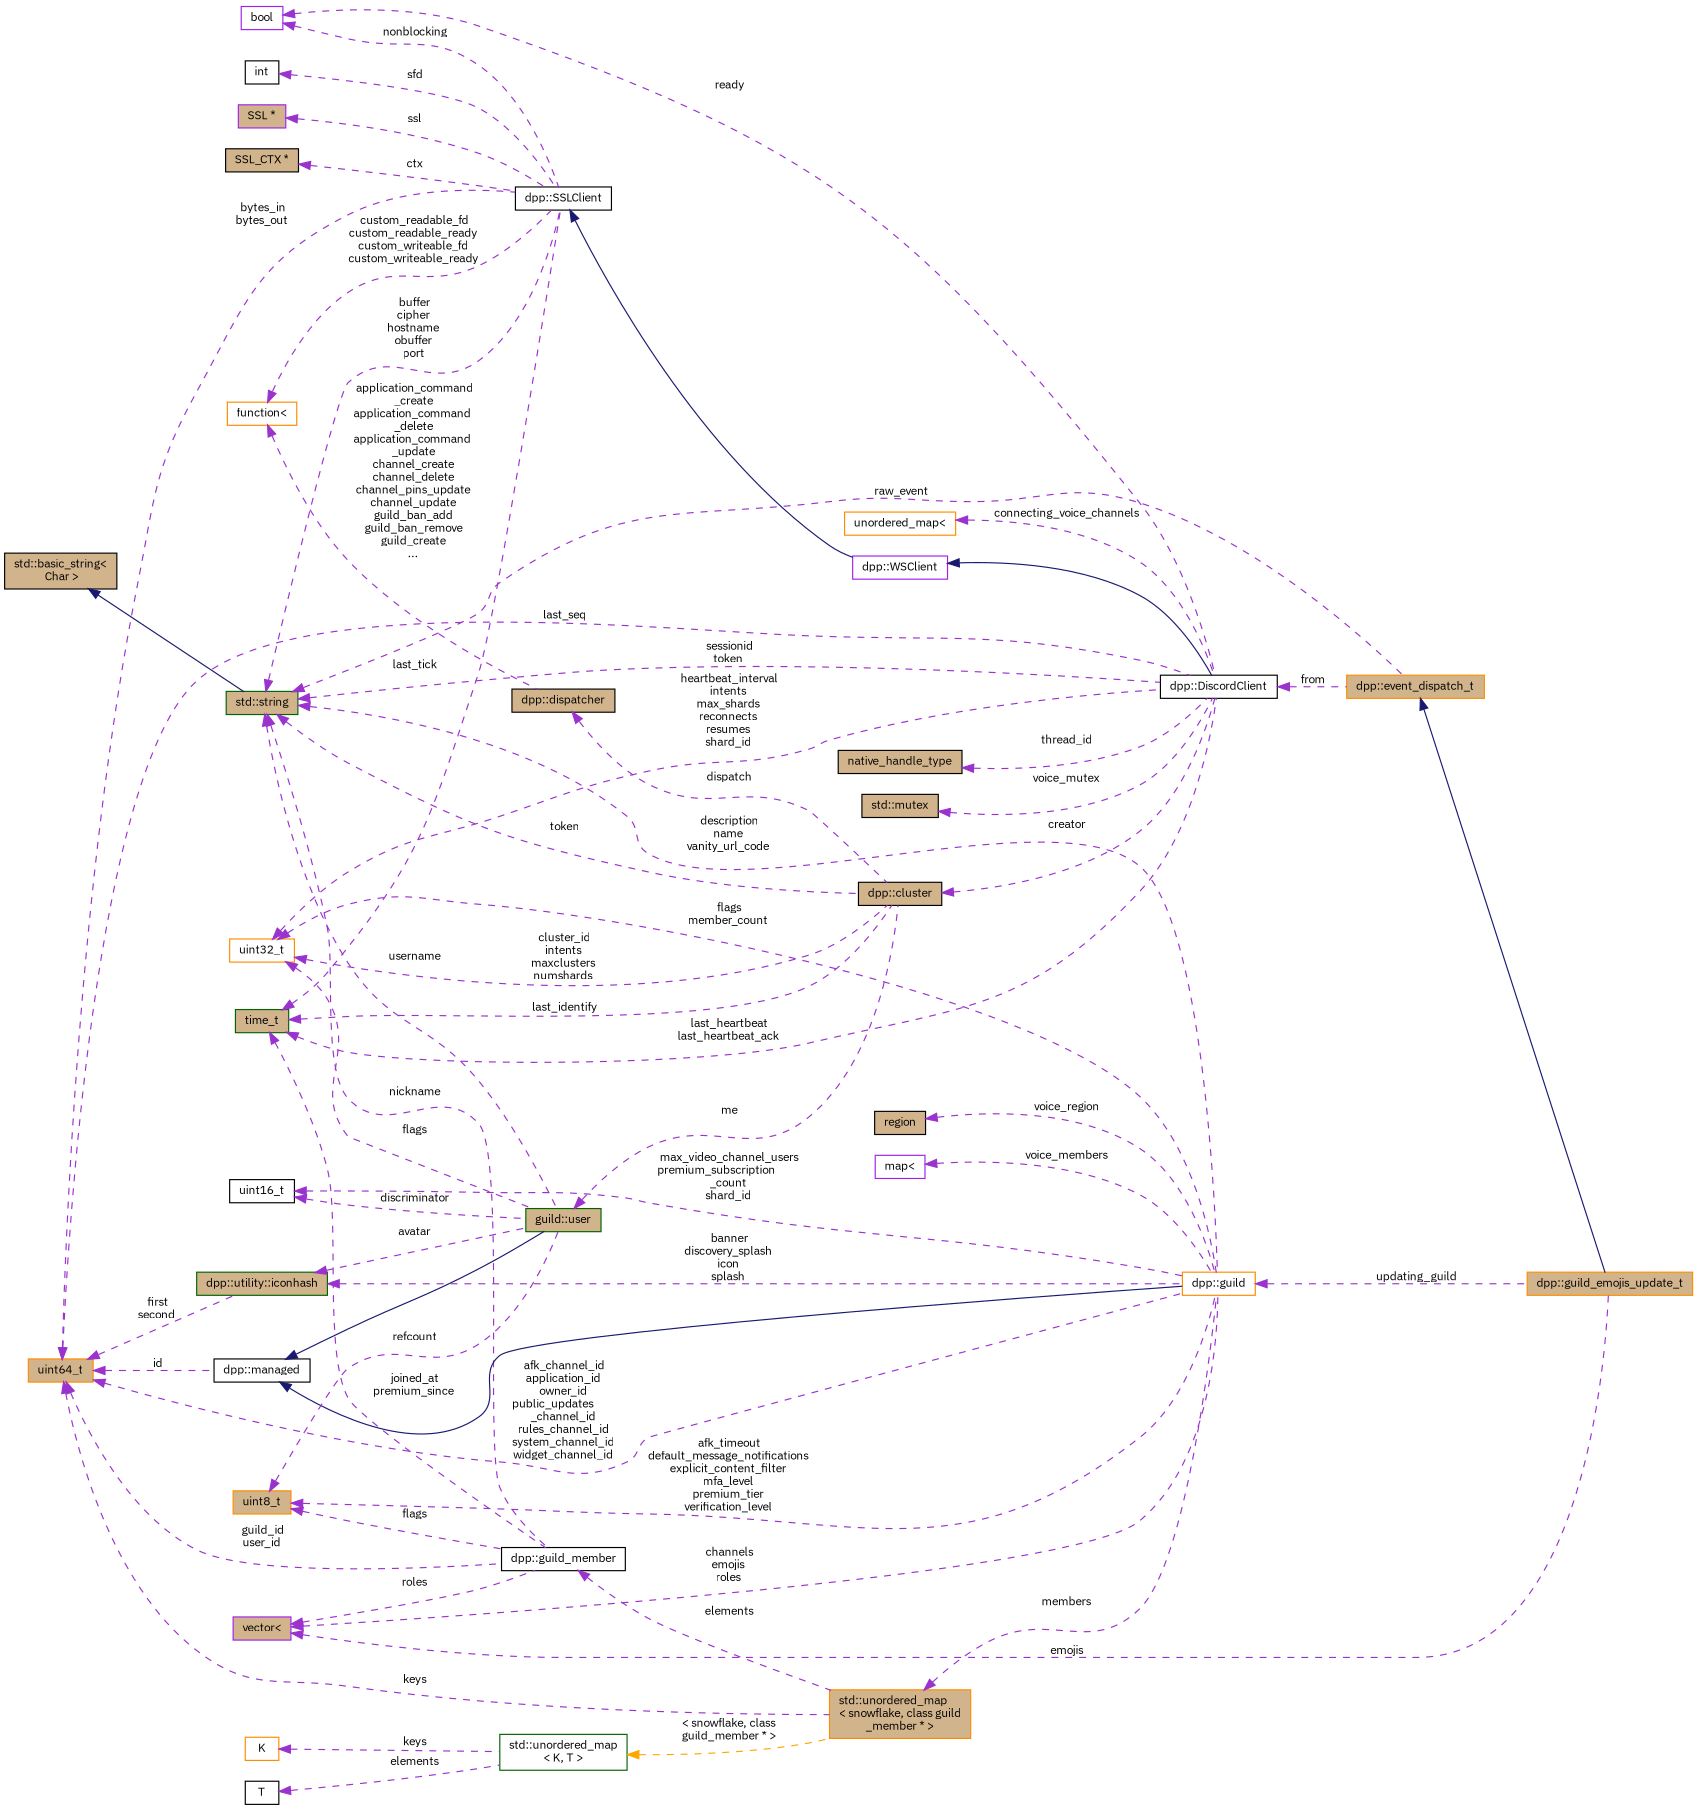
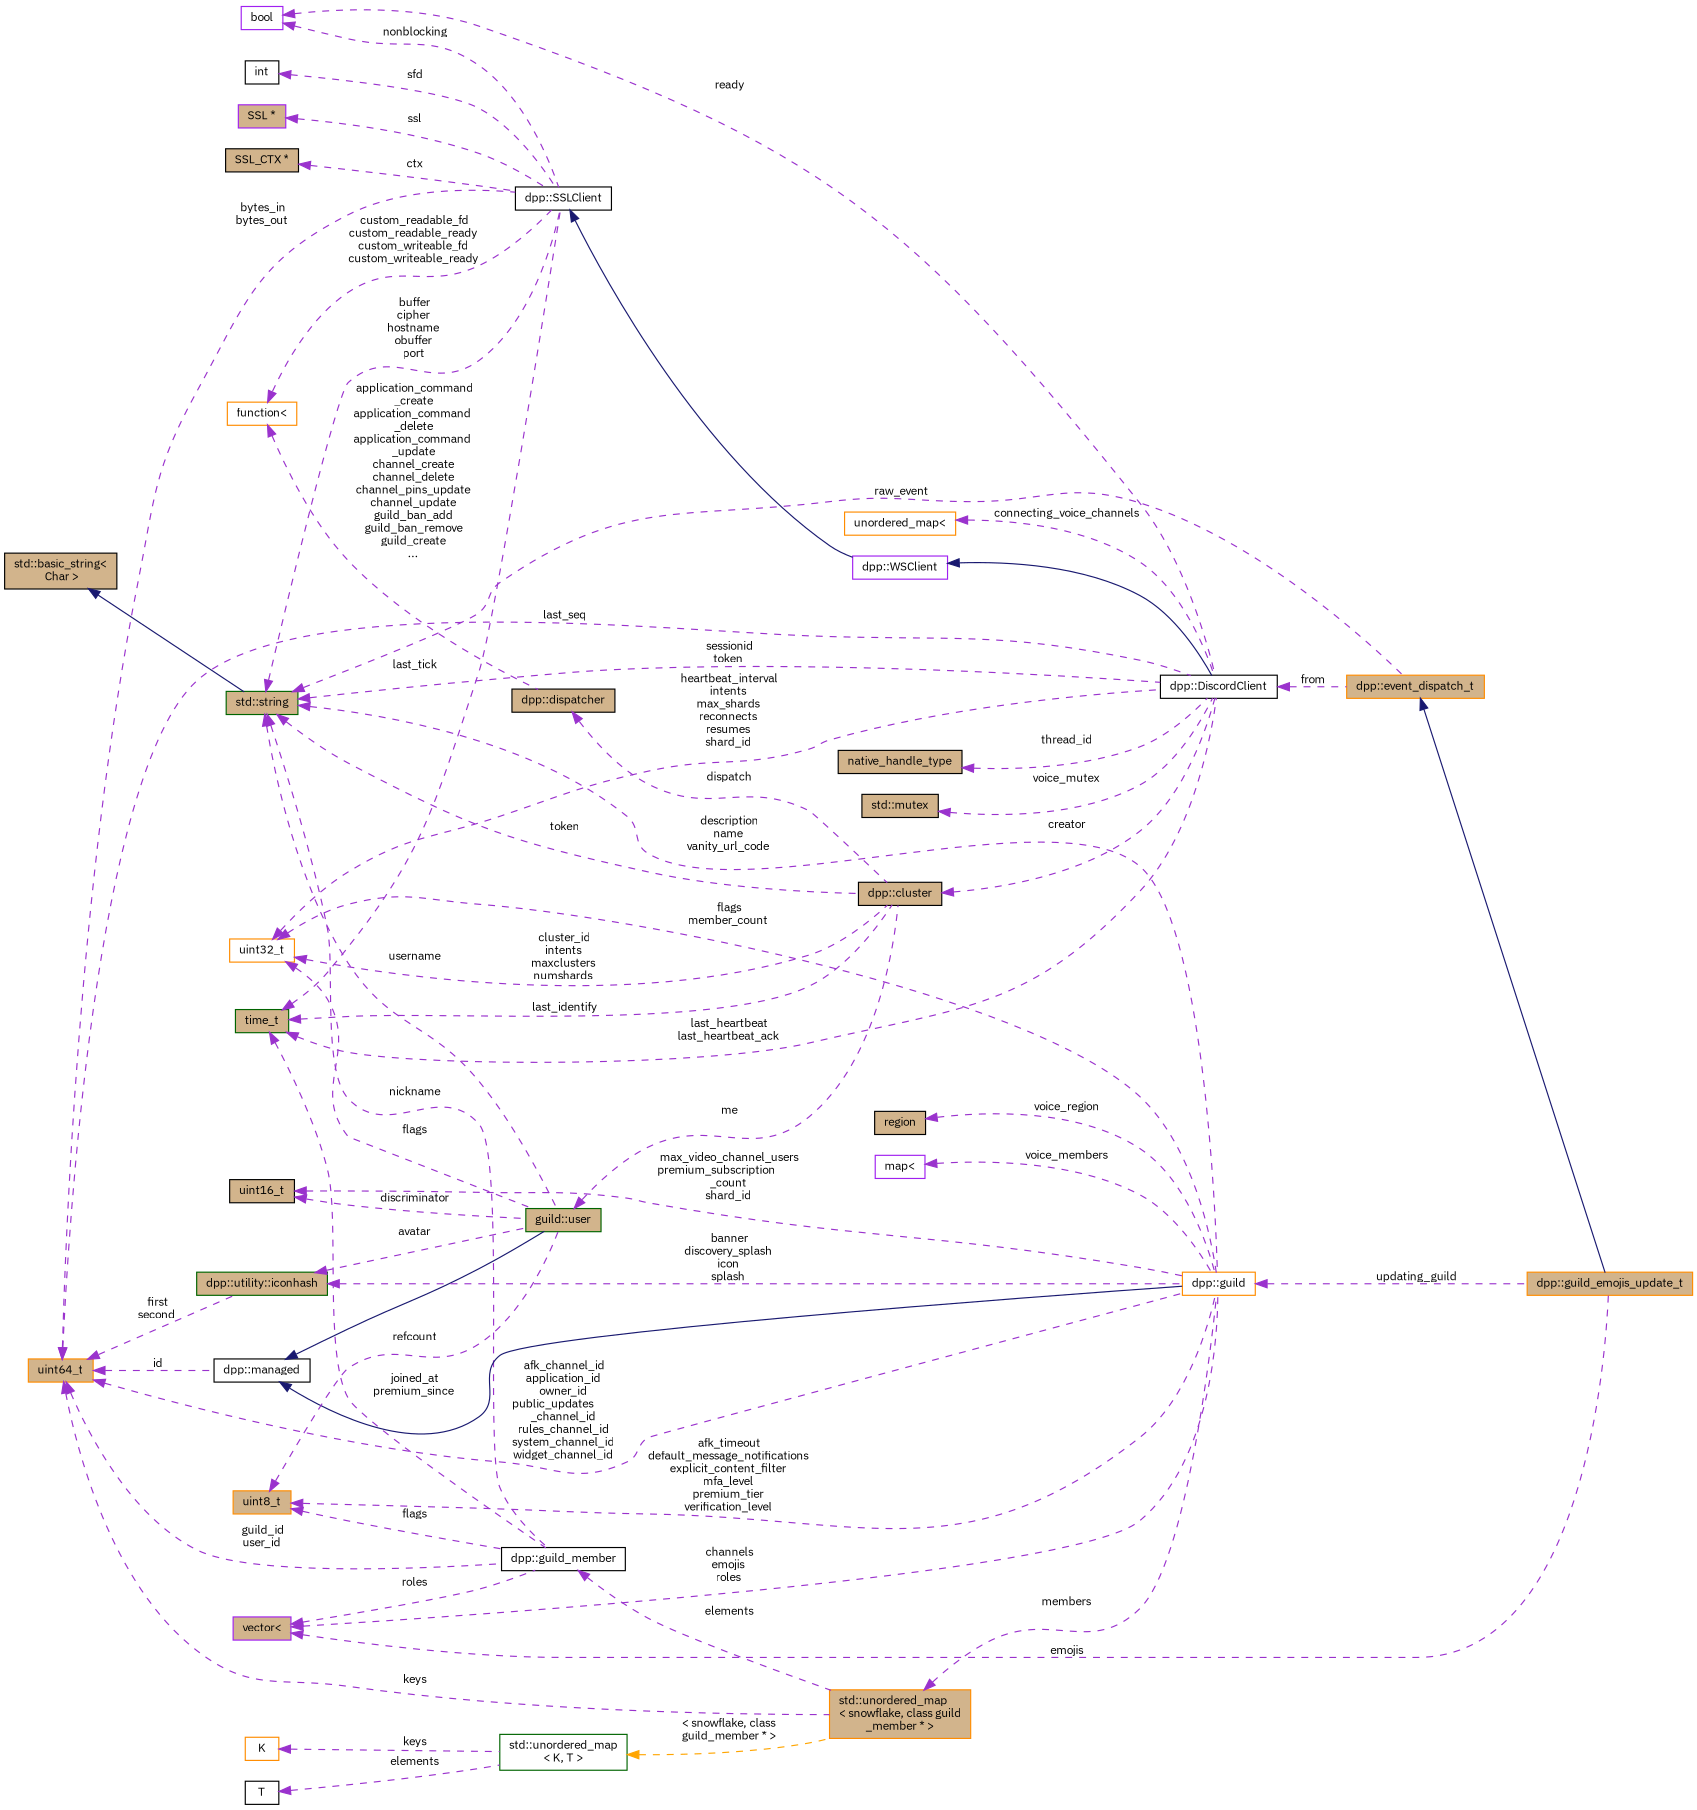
(262, 1191) -> (262, 1191)
